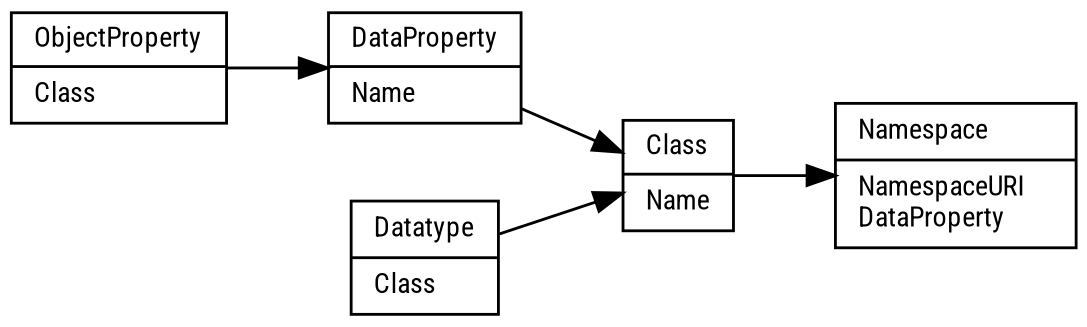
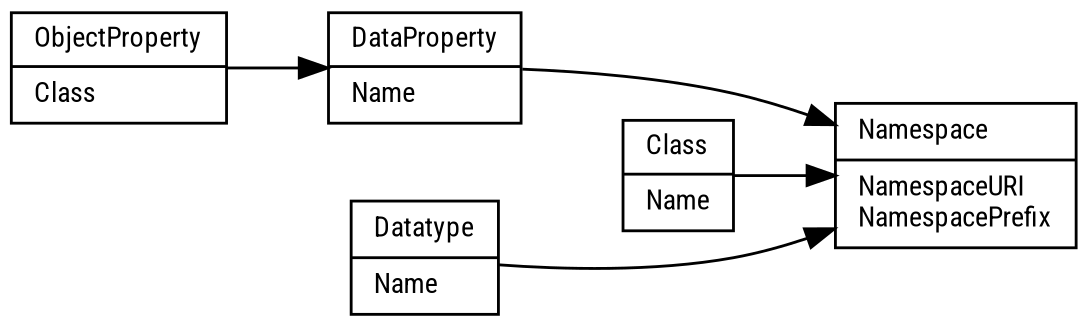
(558, 125) -> (667, 82)
(548, 218) -> (655, 267)
(932, 218) -> (956, 218)
(405, 285) -> (406, 285)
